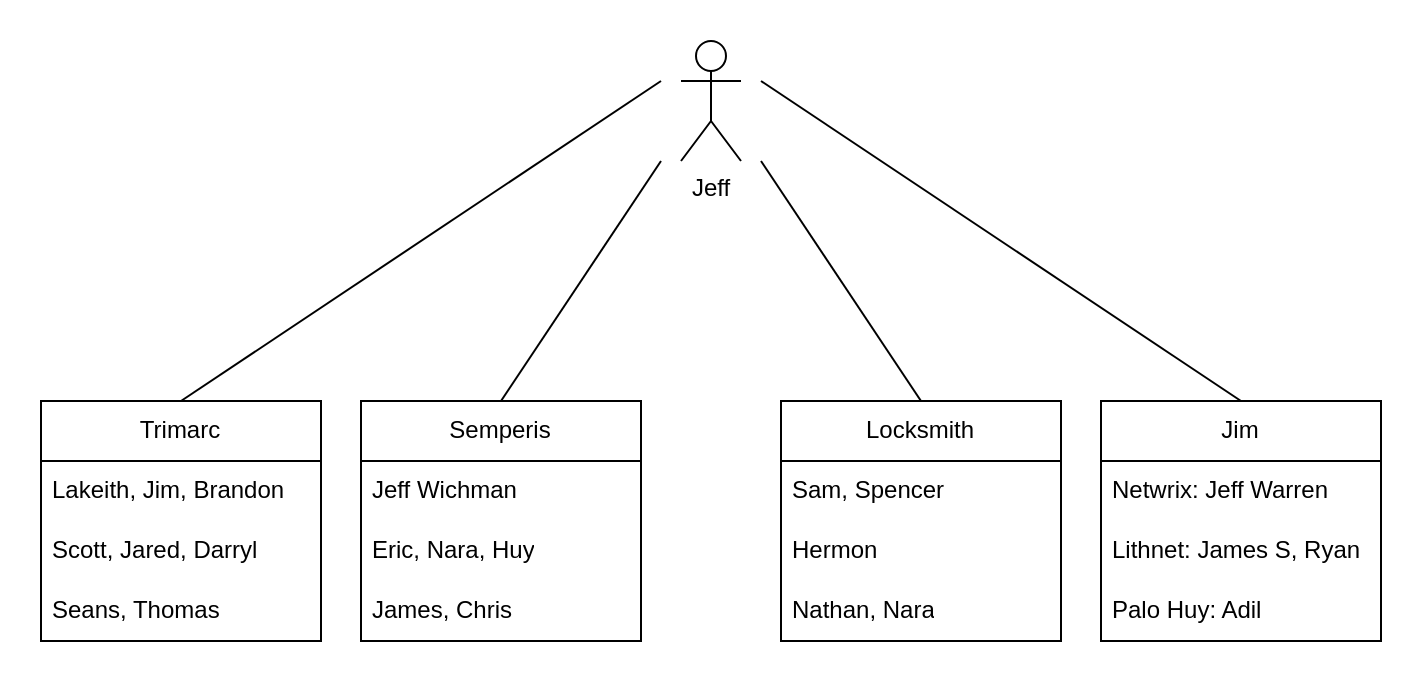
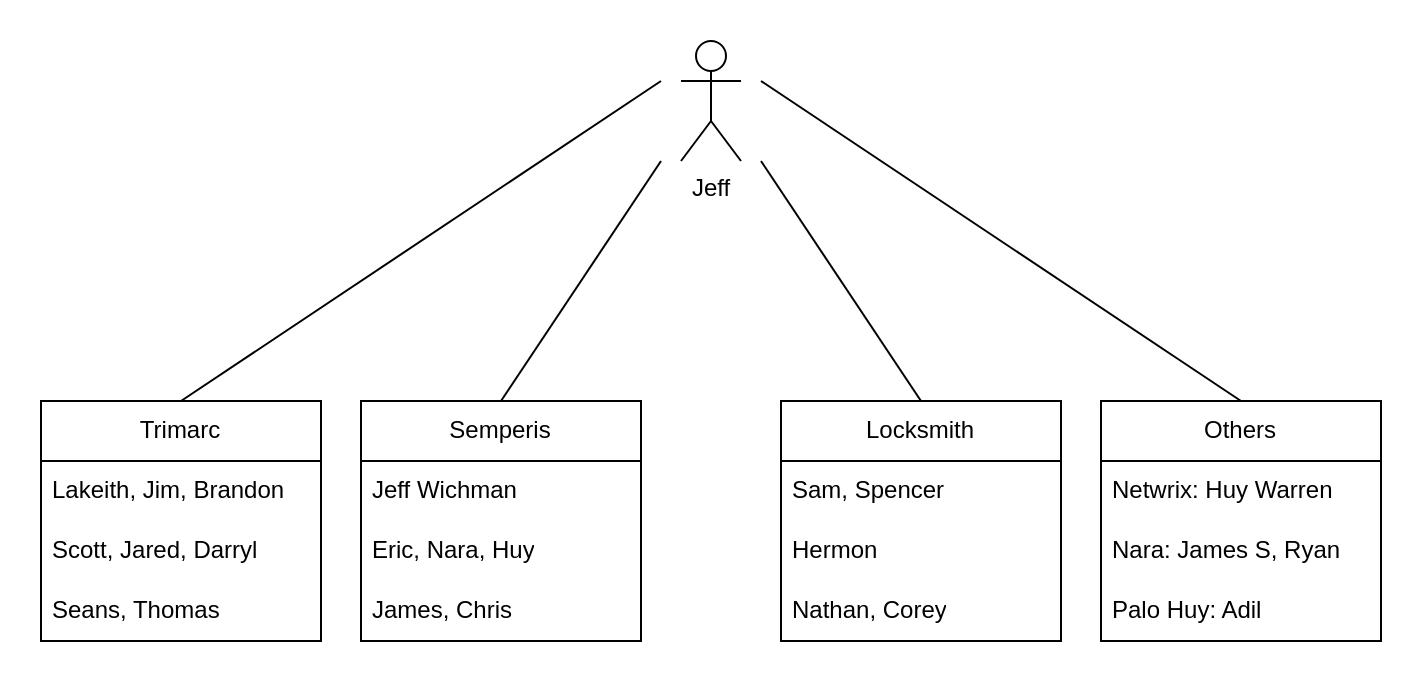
(1241, 431) -> (1241, 431)
(1235, 491) -> (1228, 491)
(1242, 551) -> (1225, 551)
(867, 611) -> (874, 611)
